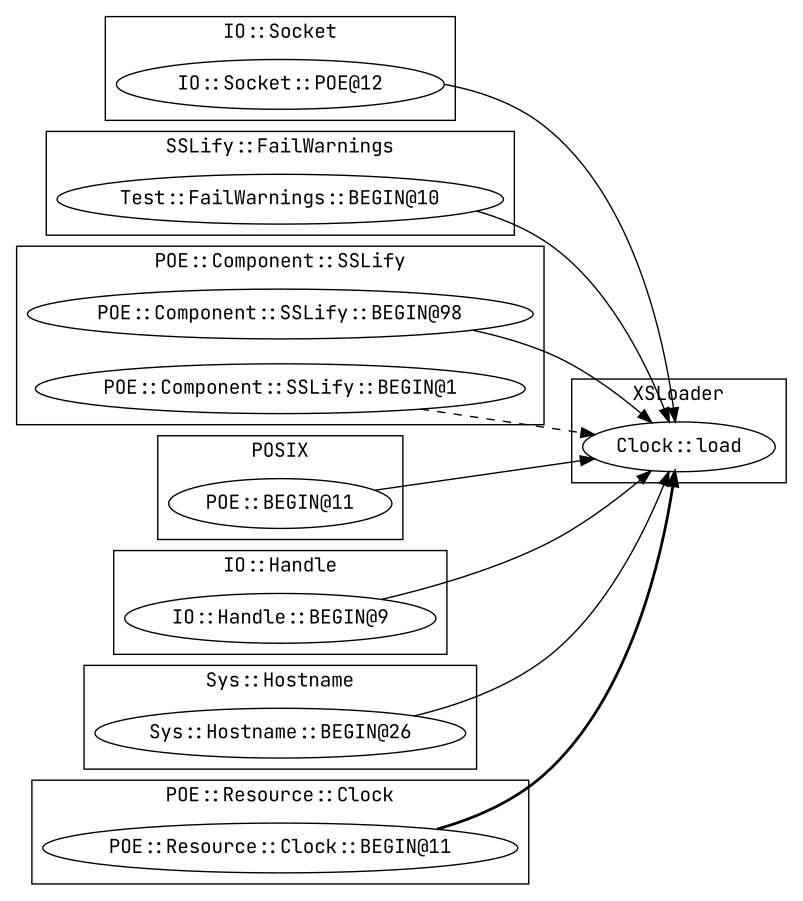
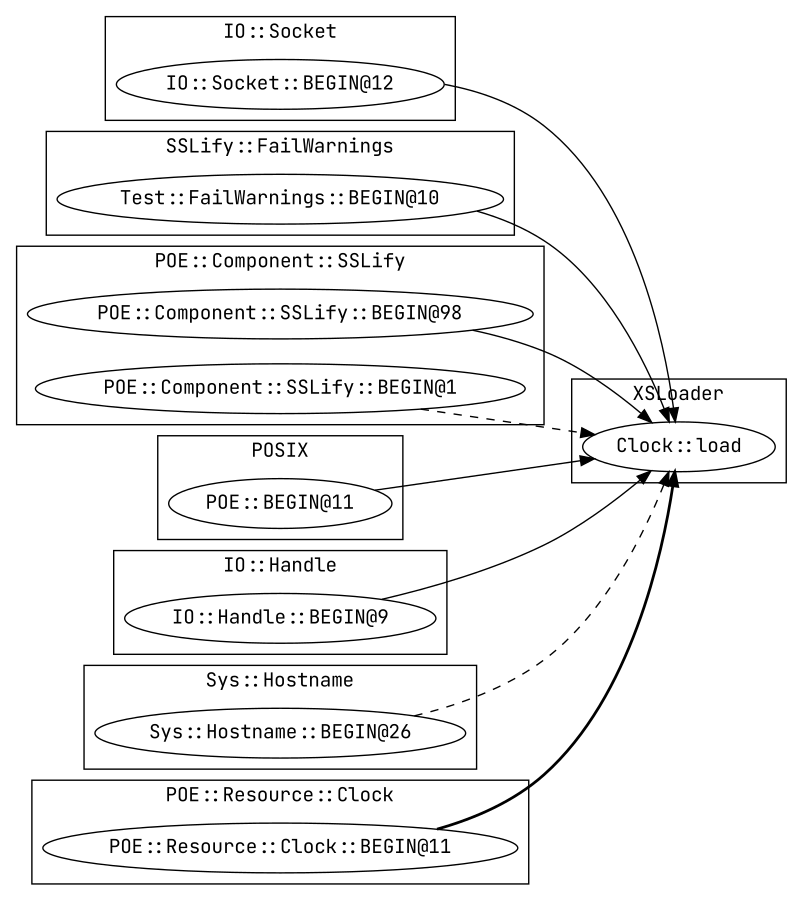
(280, 84) -> (280, 84)
(571, 636) -> (571, 636)
